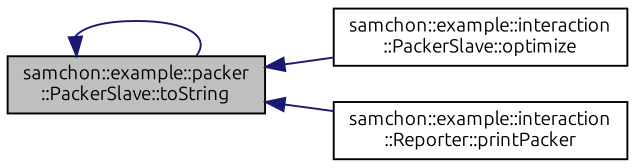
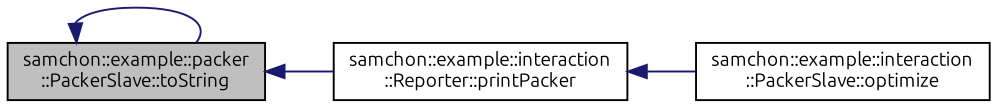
(309, 61) -> (671, 72)
